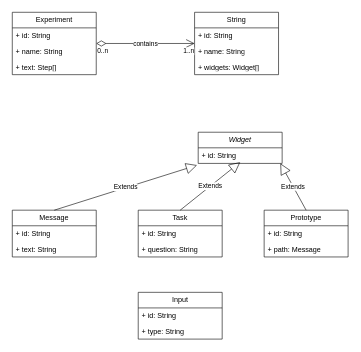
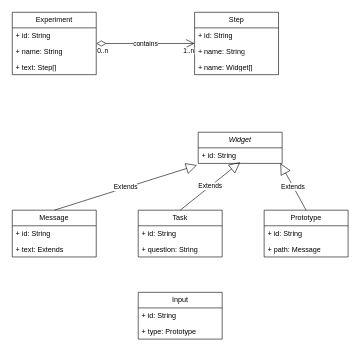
(237, 20) -> (237, 20)
(232, 68) -> (227, 68)
(40, 250) -> (43, 250)
(166, 332) -> (173, 332)
